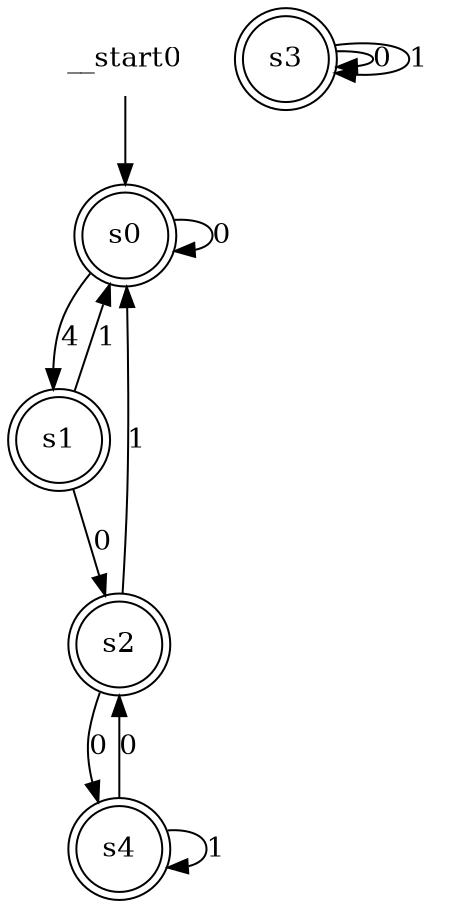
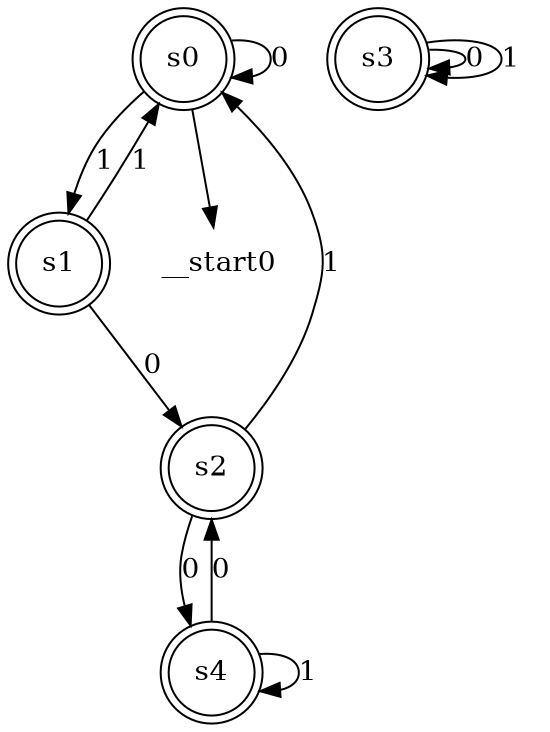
(125, 130) -> (201, 159)
(71, 338) -> (105, 161)
